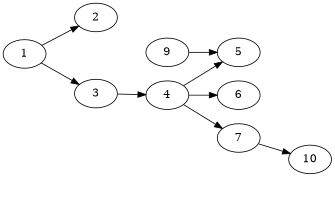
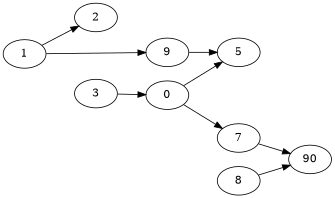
(57, 72) -> (92, 53)
(167, 95) -> (167, 95)
(239, 95) -> none
(310, 159) -> (310, 159)
none -> (239, 181)
